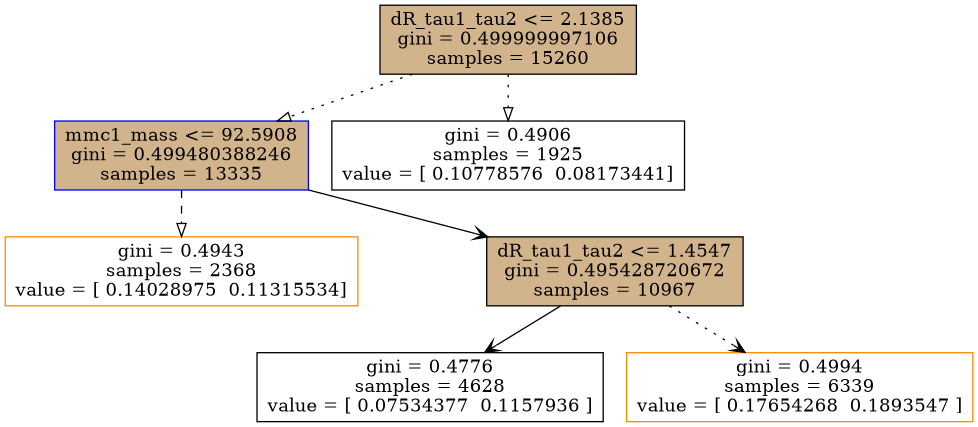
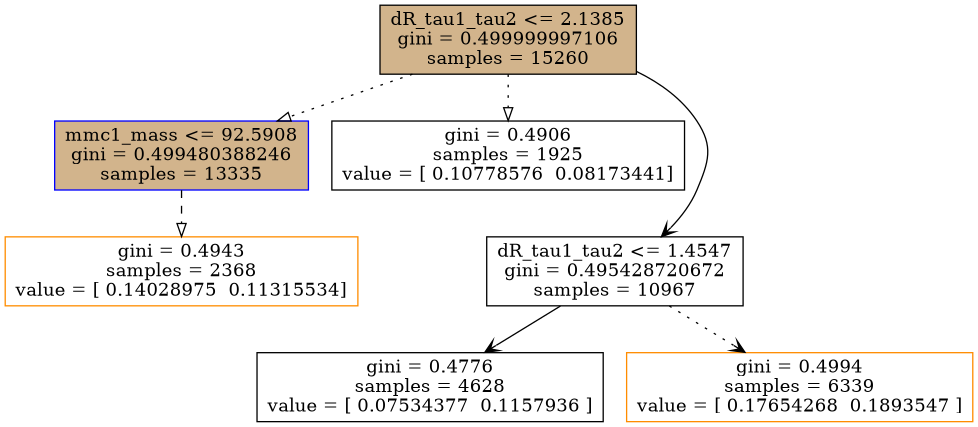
(392, 212) -> (706, 139)
(615, 271) -> (615, 271)
